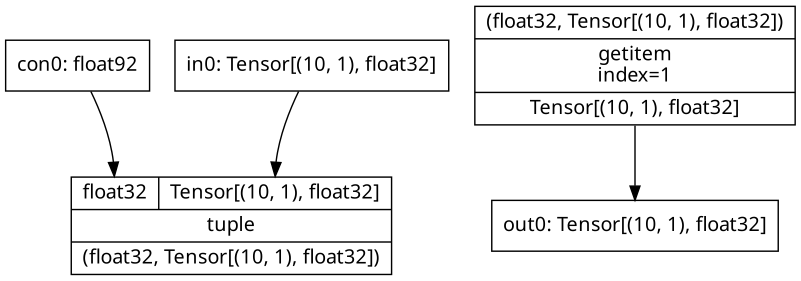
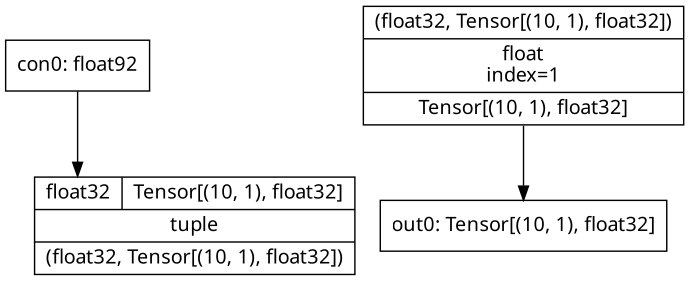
(635, 54) -> (524, 54)
(312, 66) -> none
